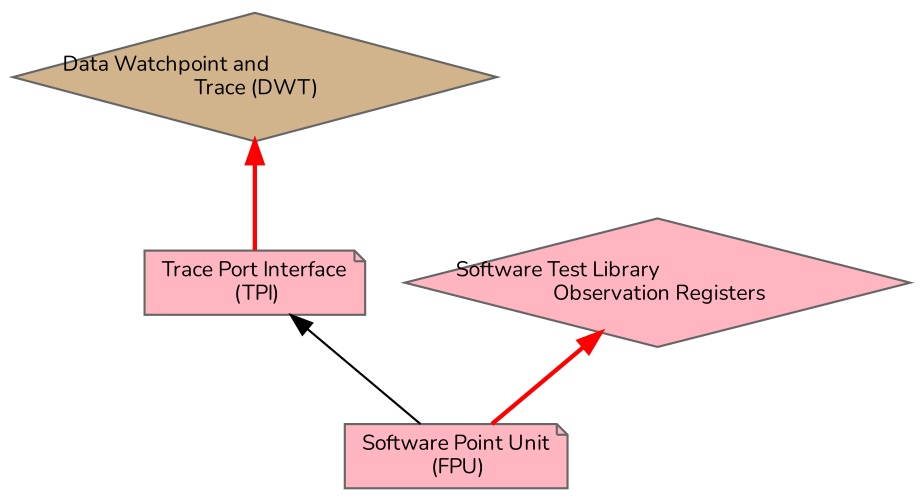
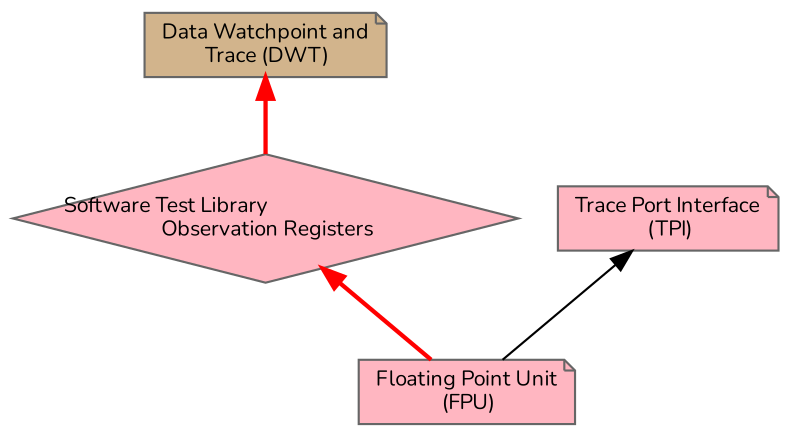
(255, 77) -> (266, 45)
(255, 207) -> (266, 127)
(456, 456) -> (467, 392)
